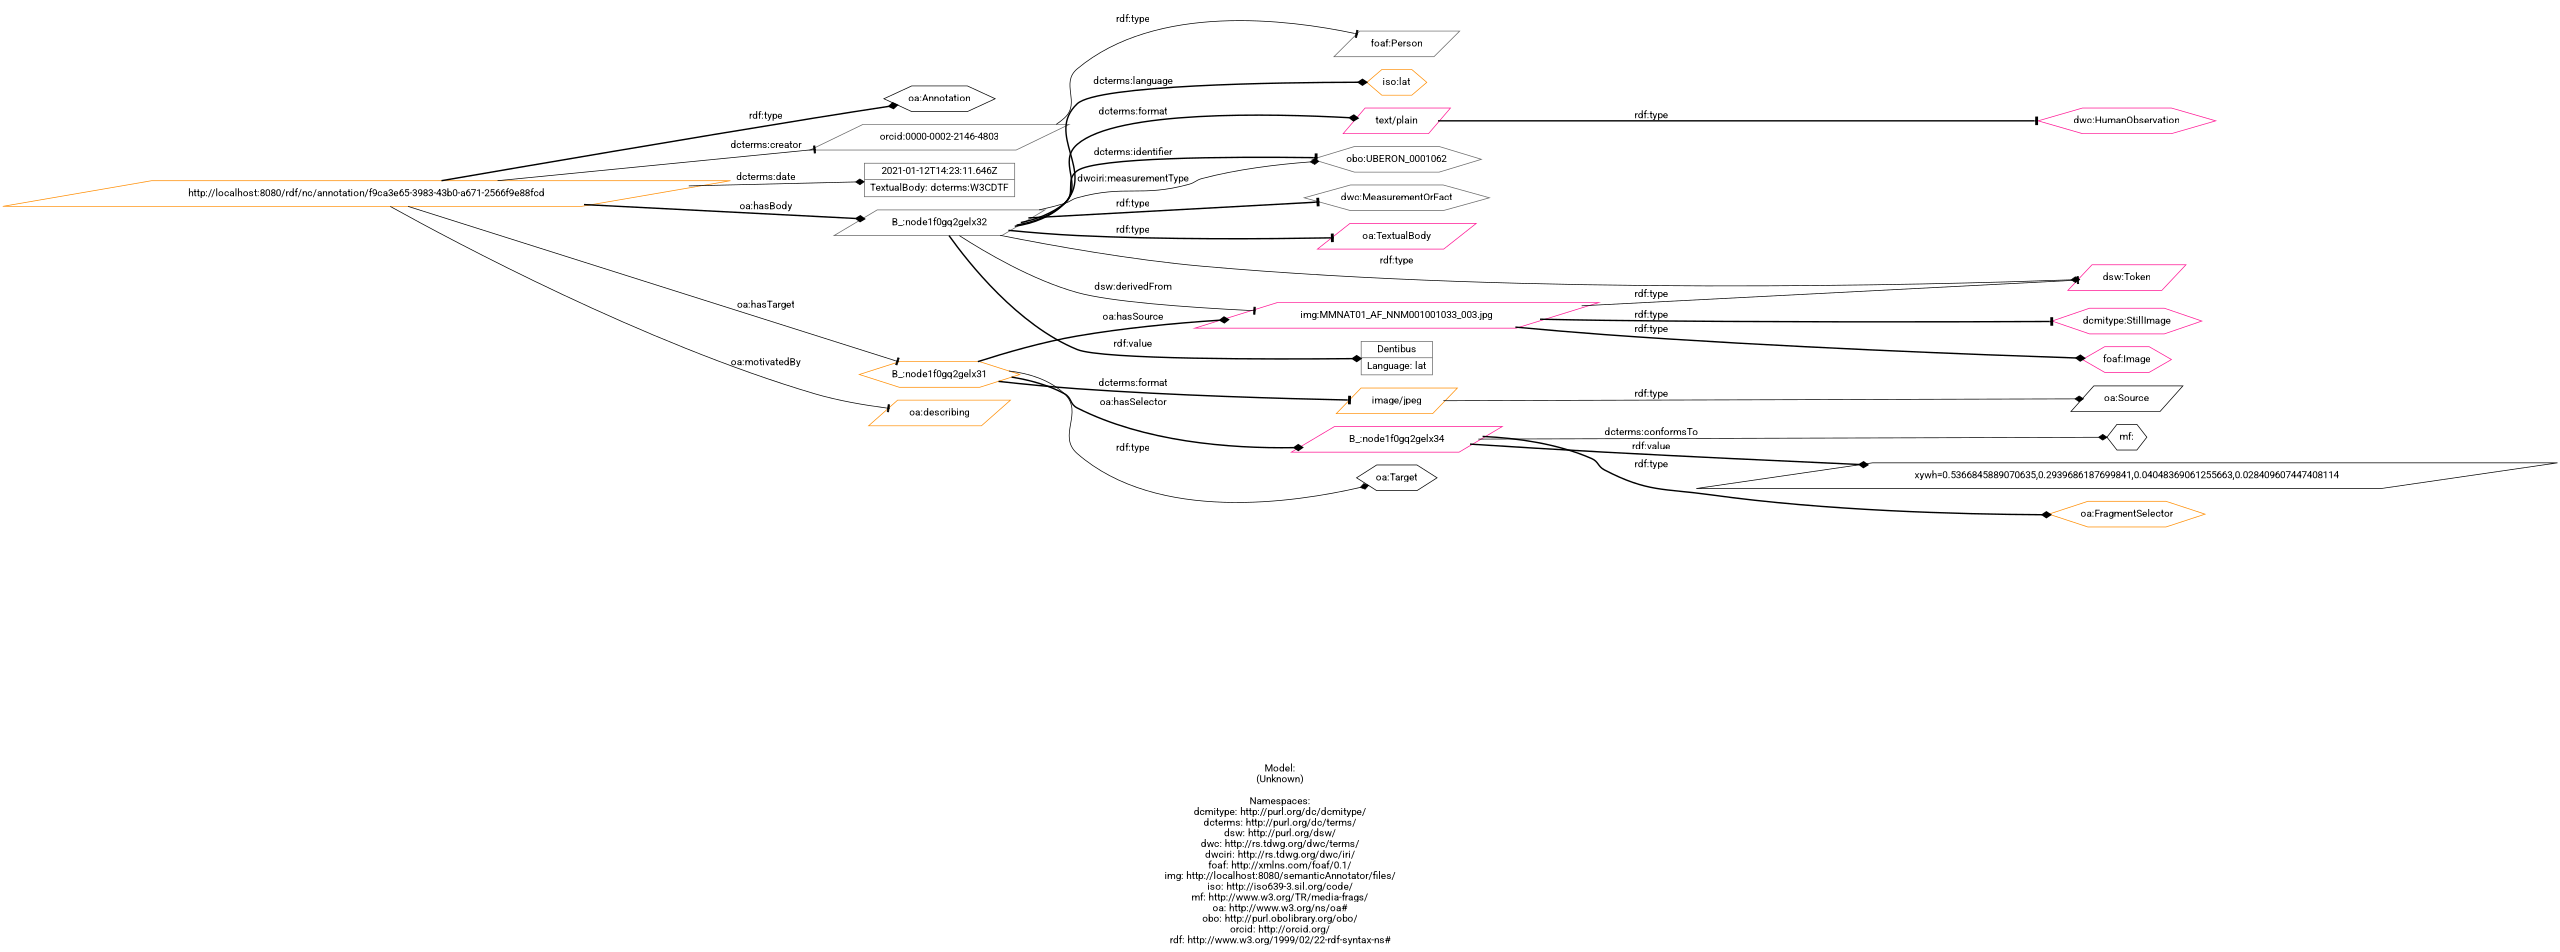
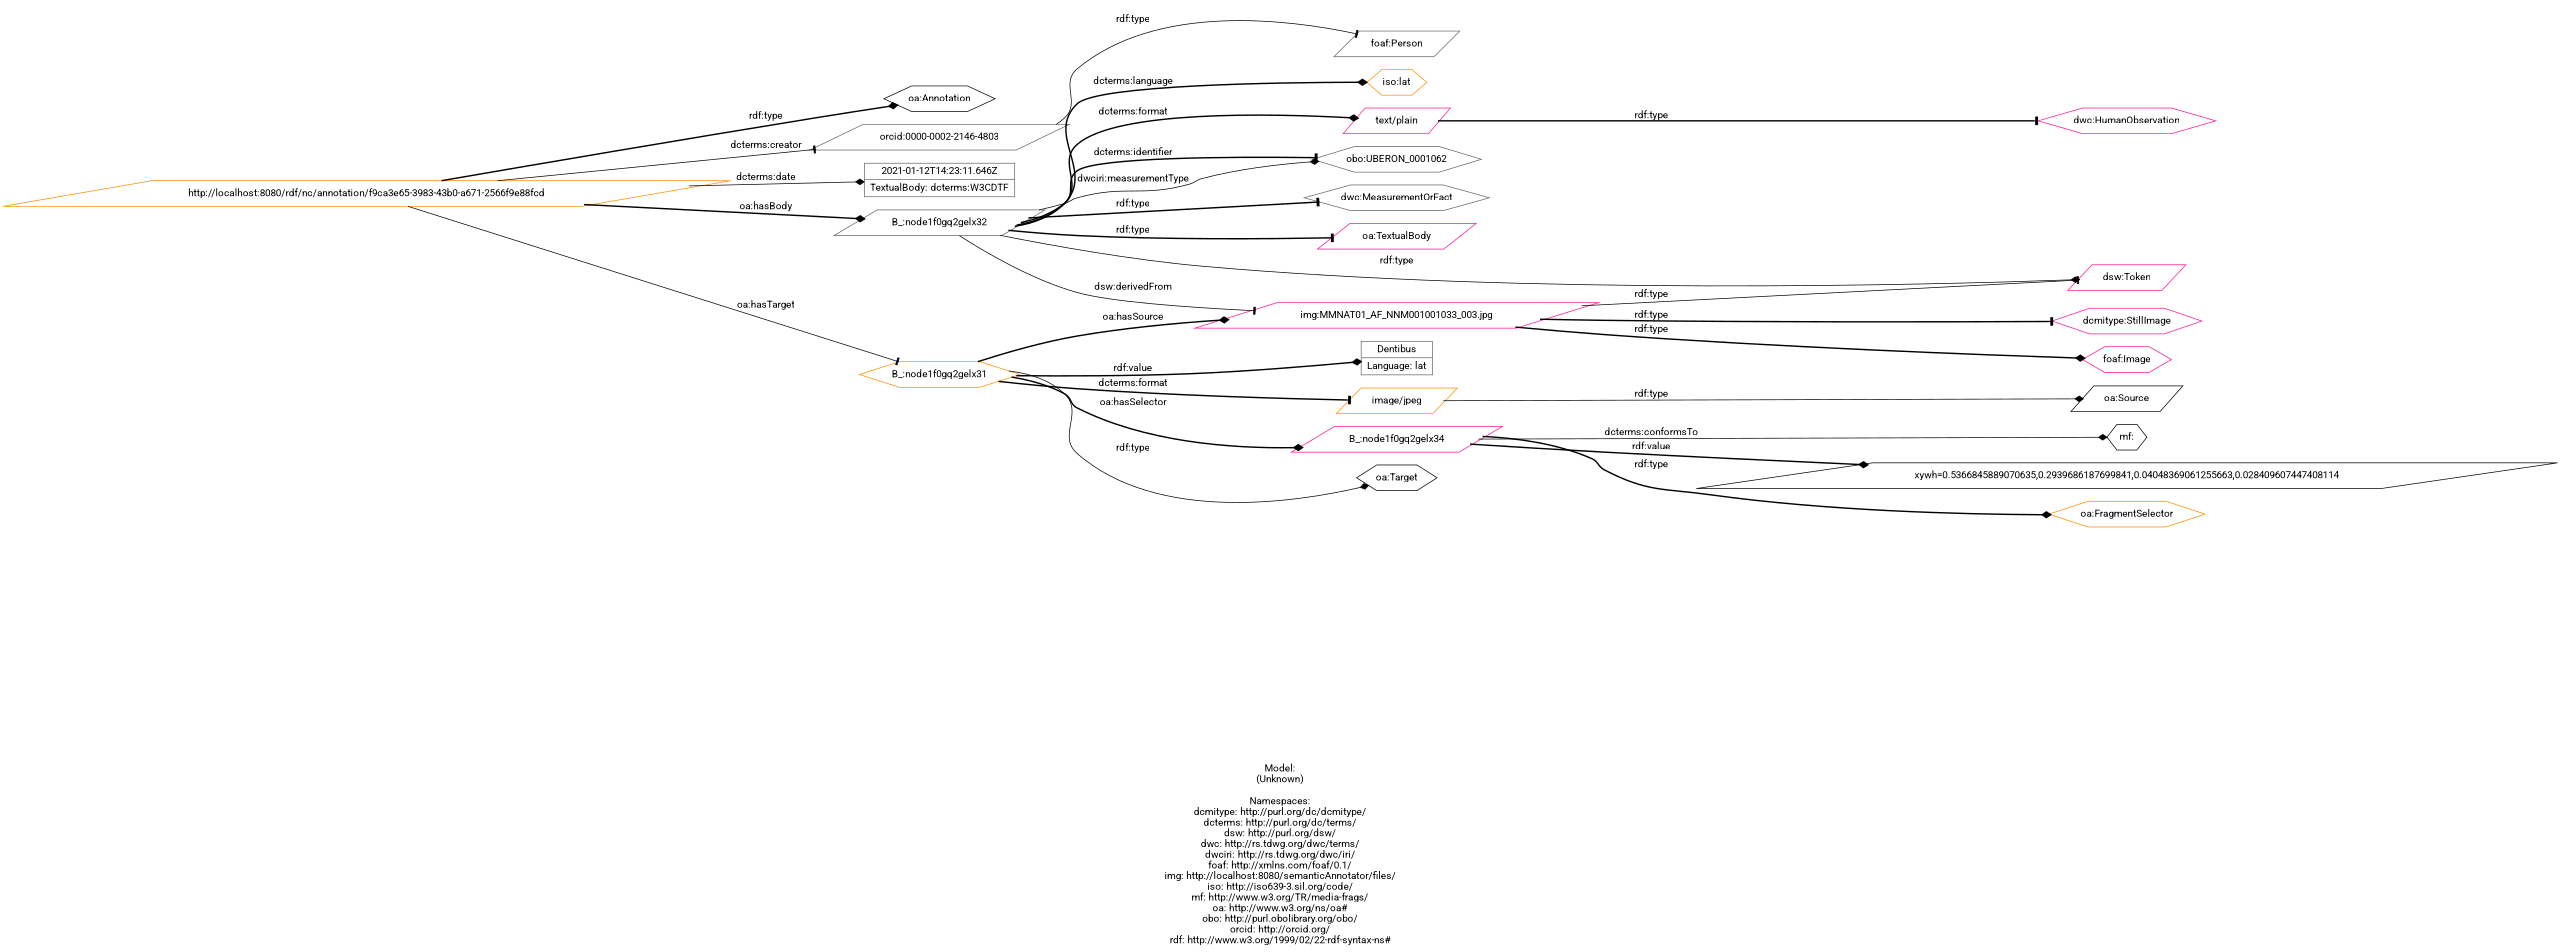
(1128, 356) -> (1185, 374)
(940, 413) -> none
